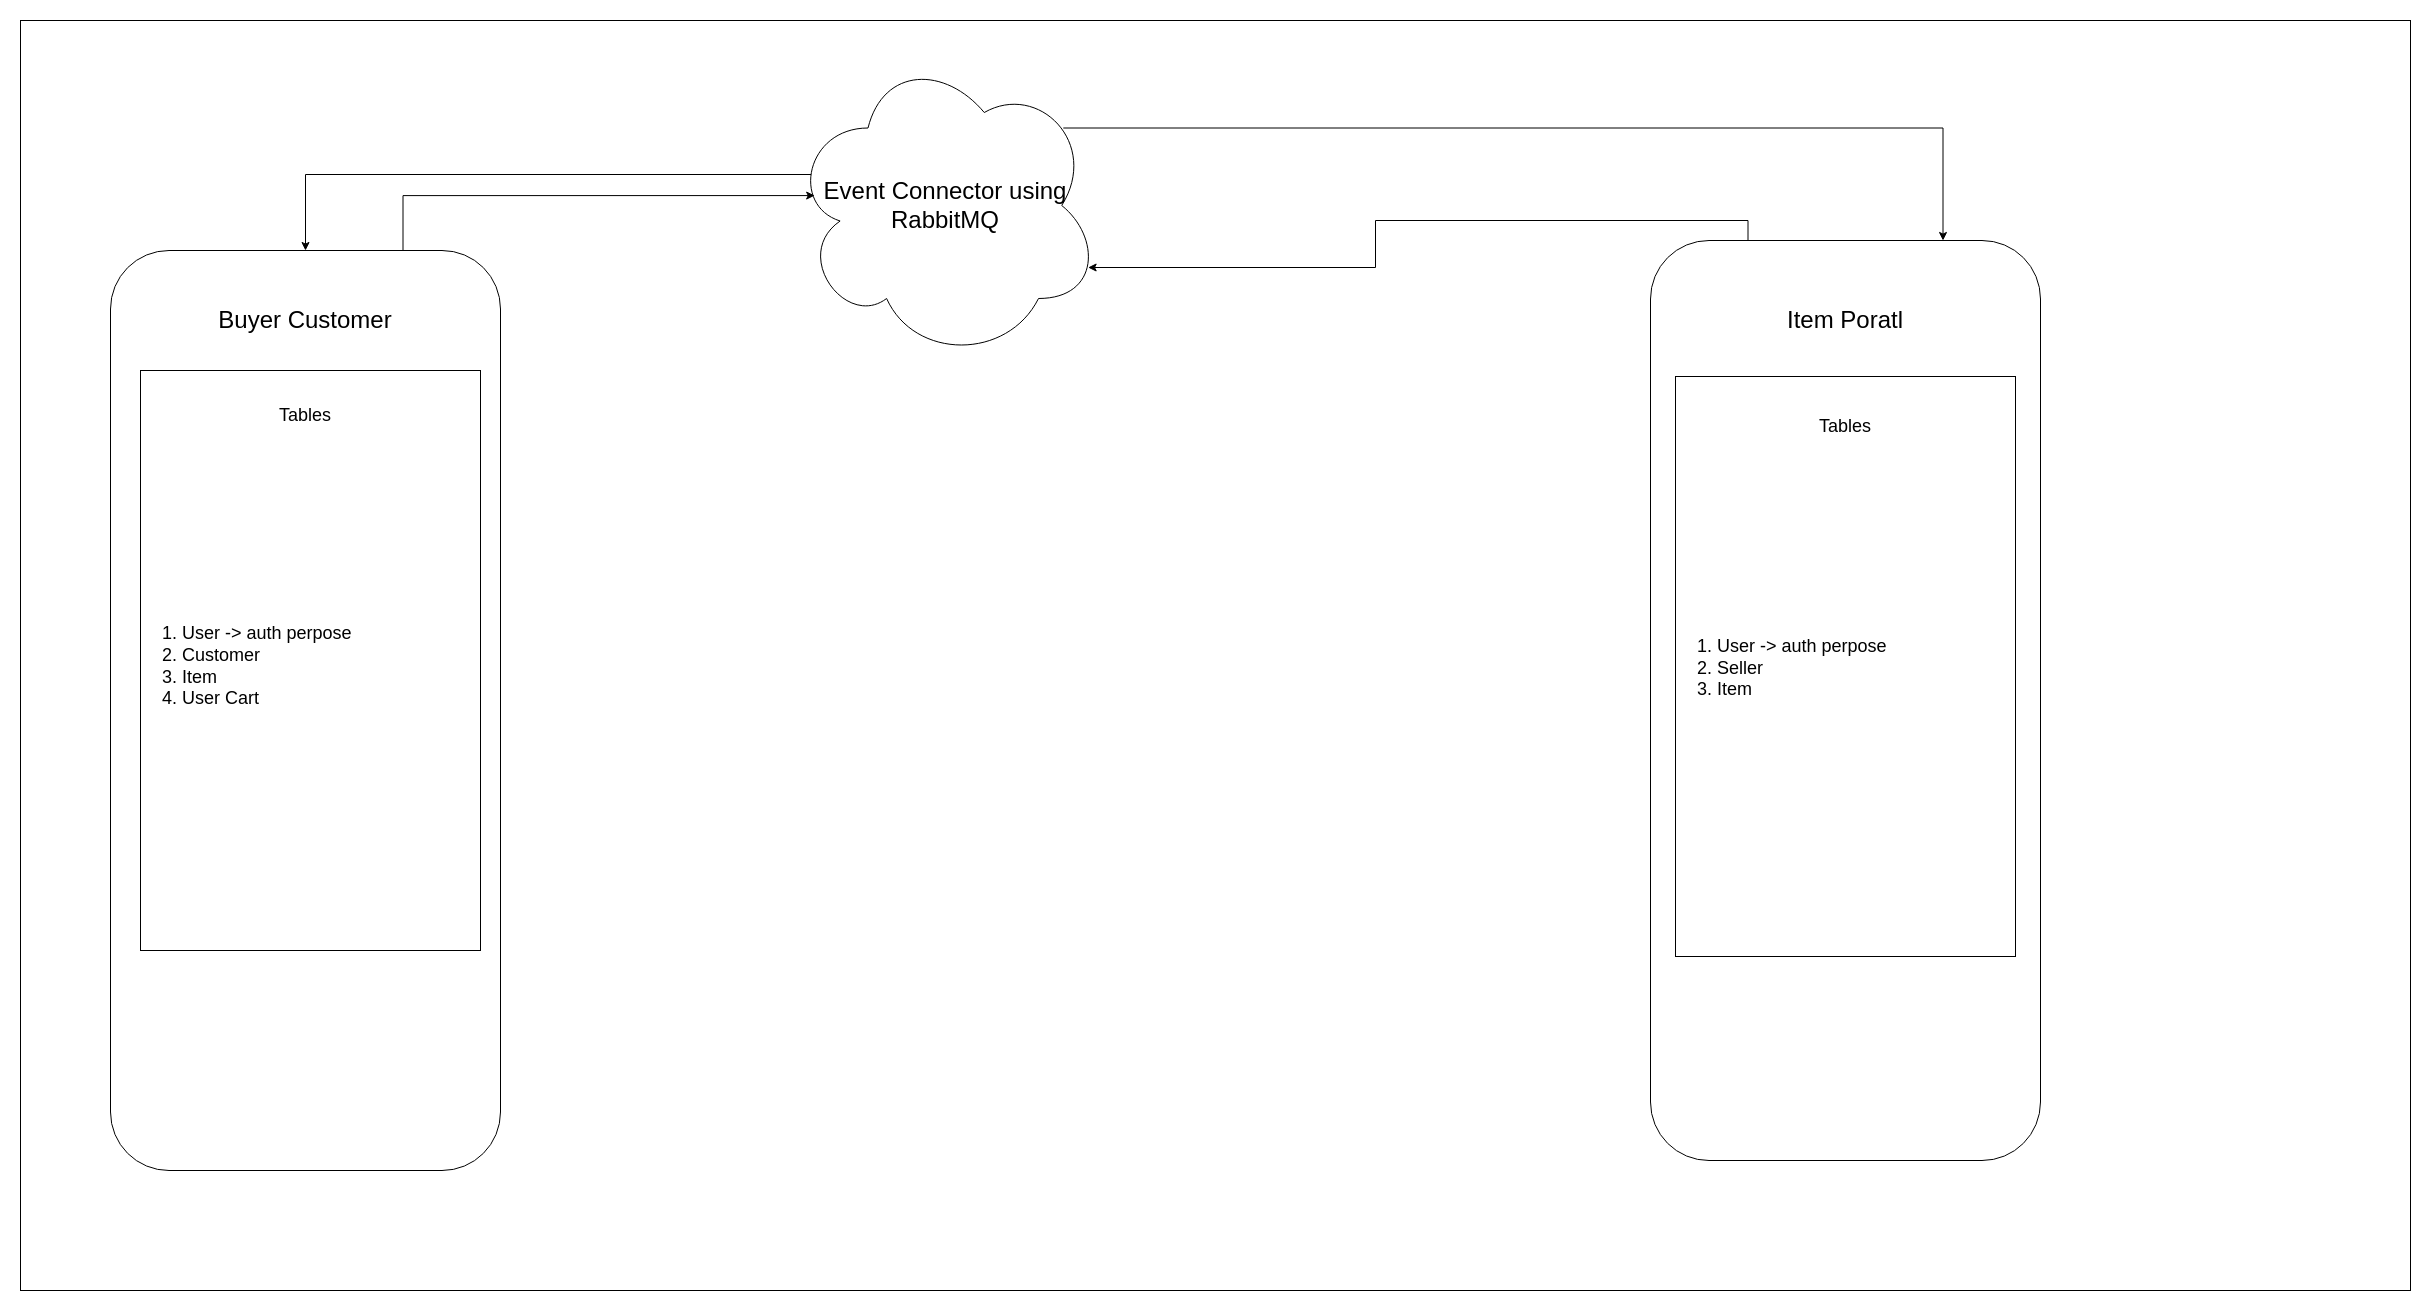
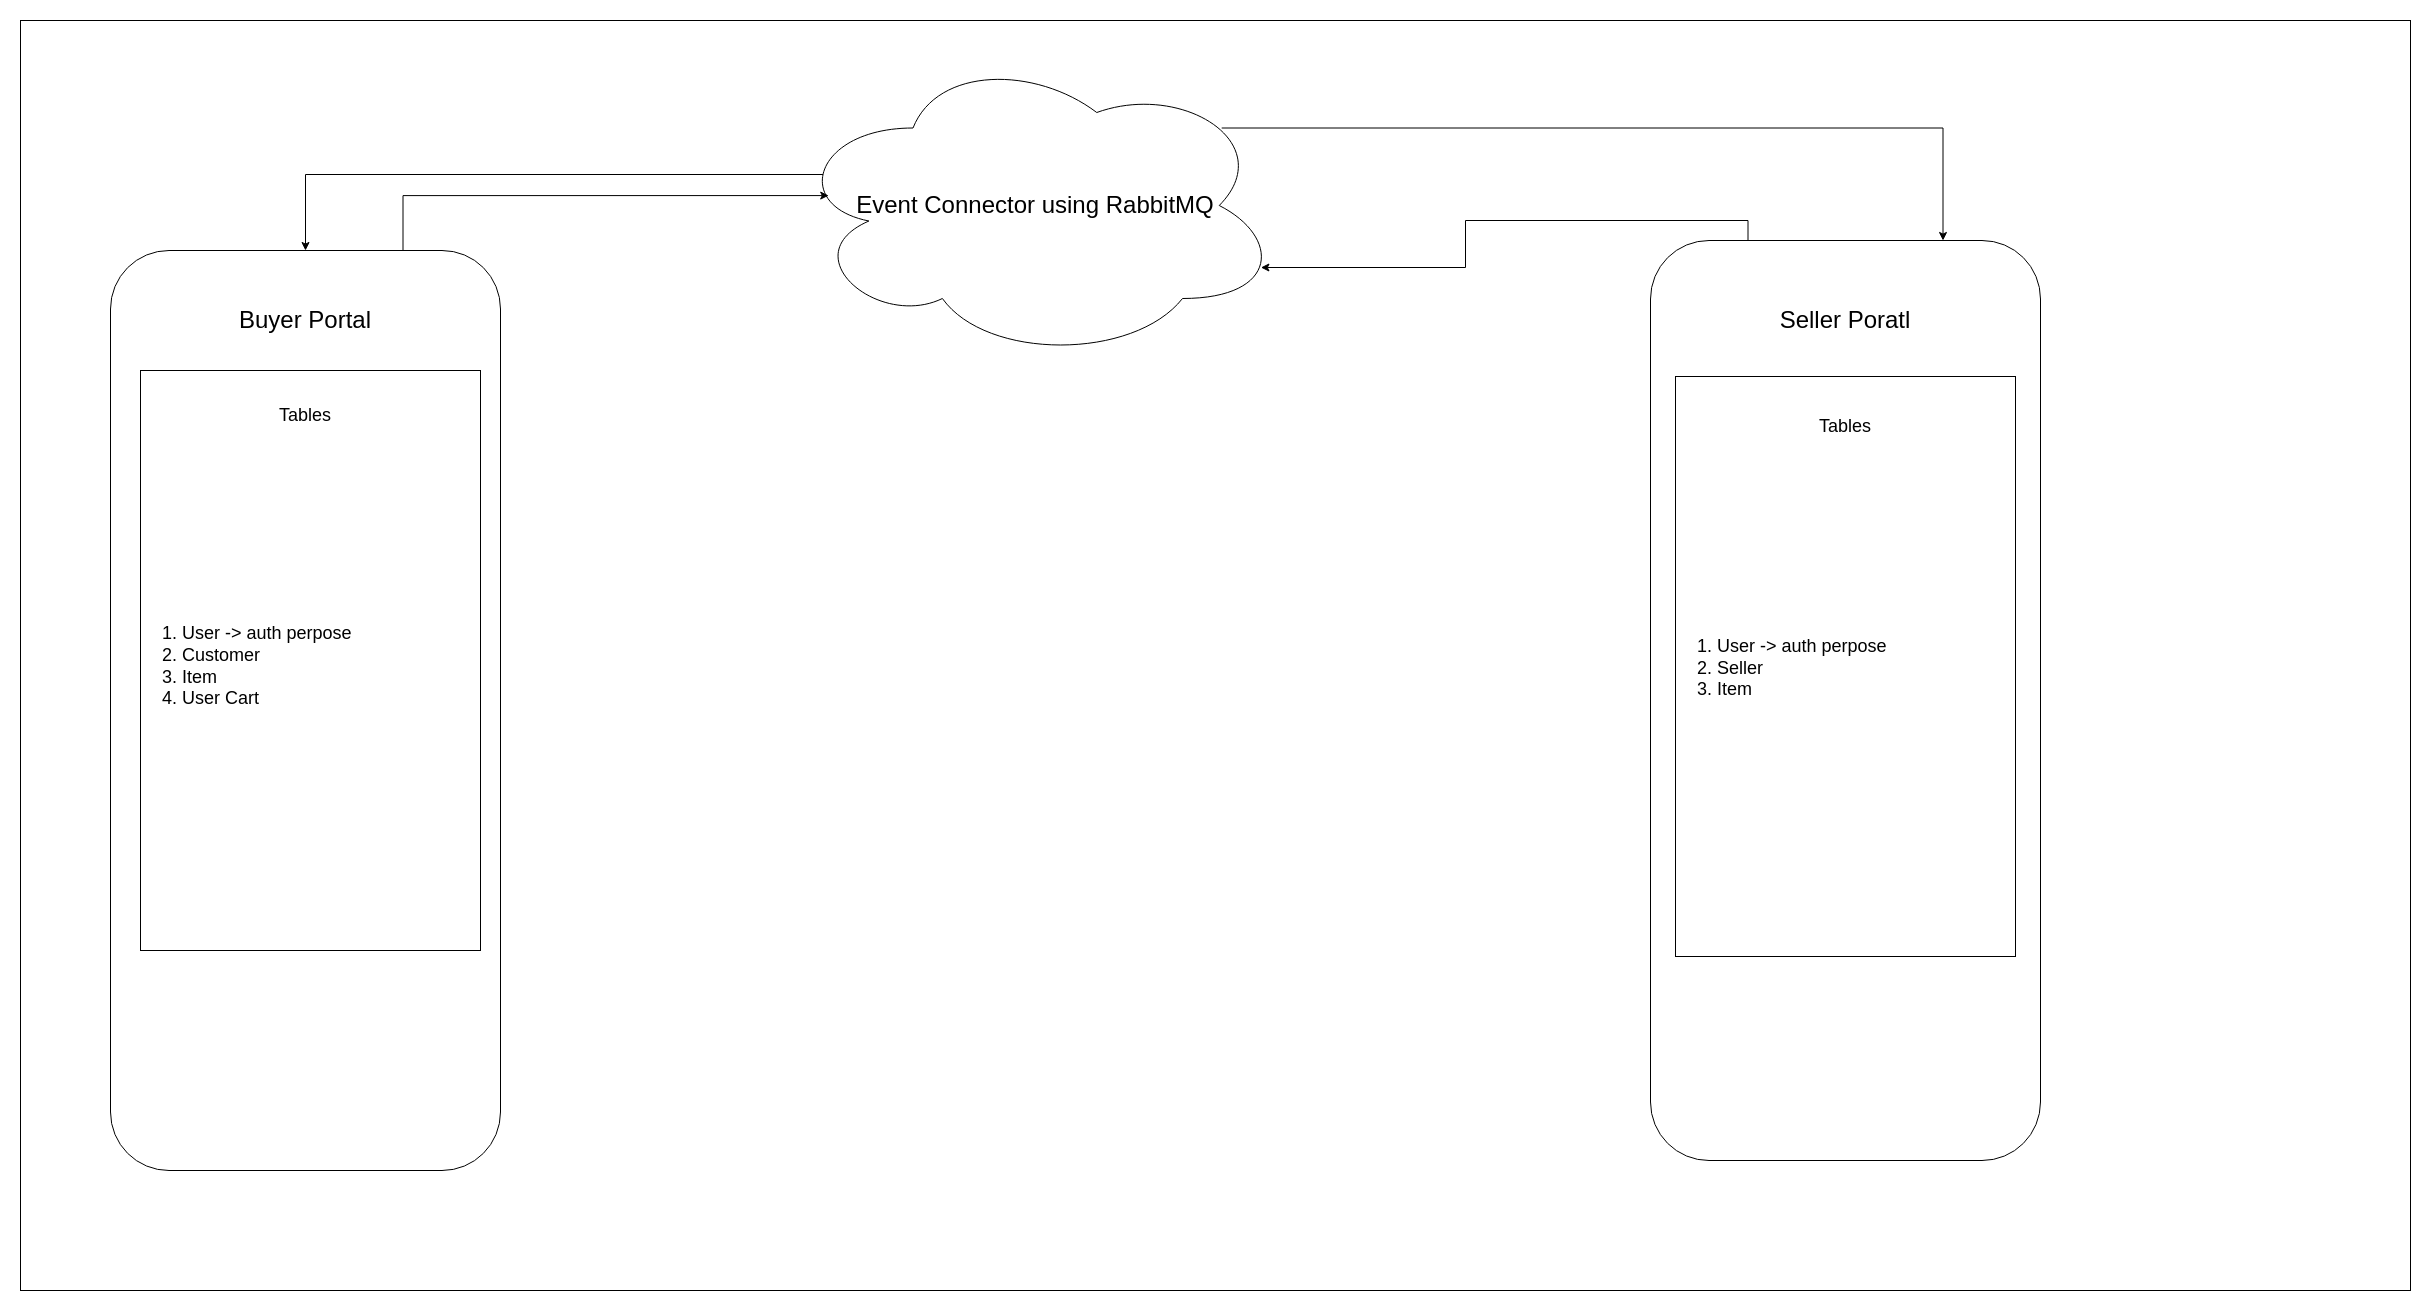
(946, 206) -> (1036, 206)
(306, 321) -> (306, 321)
(1846, 321) -> (1846, 321)
